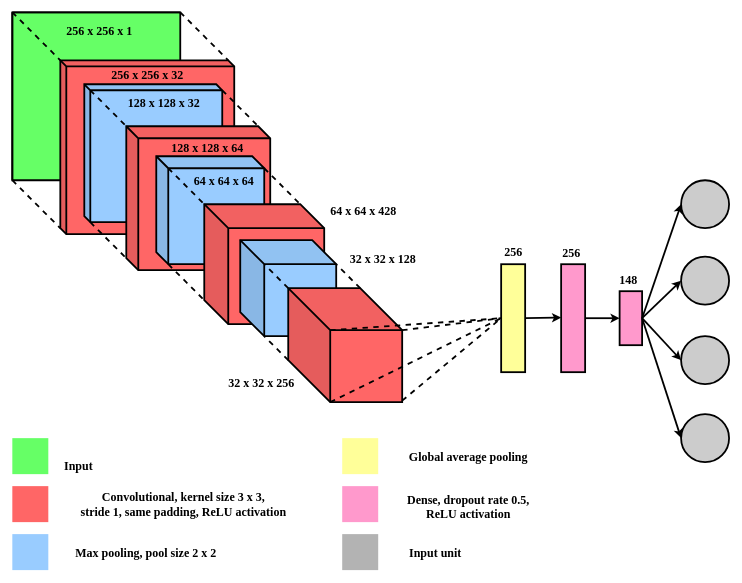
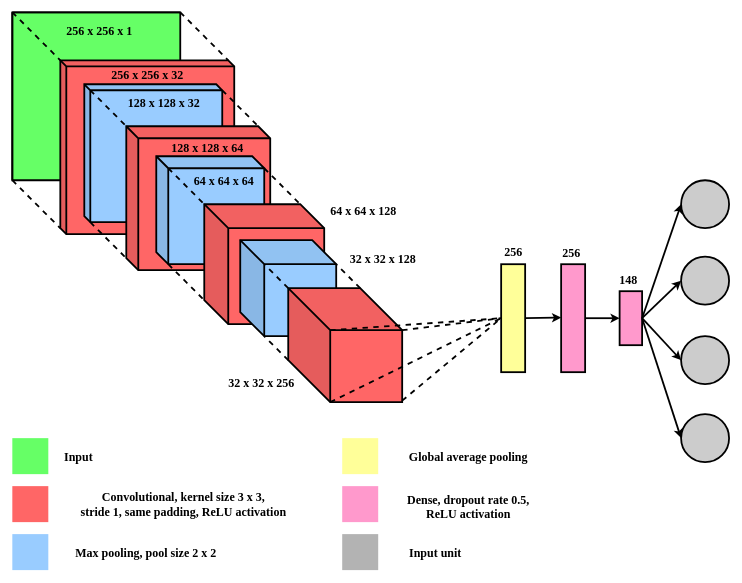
(364, 210) -> (364, 210)
(78, 465) -> (78, 456)
